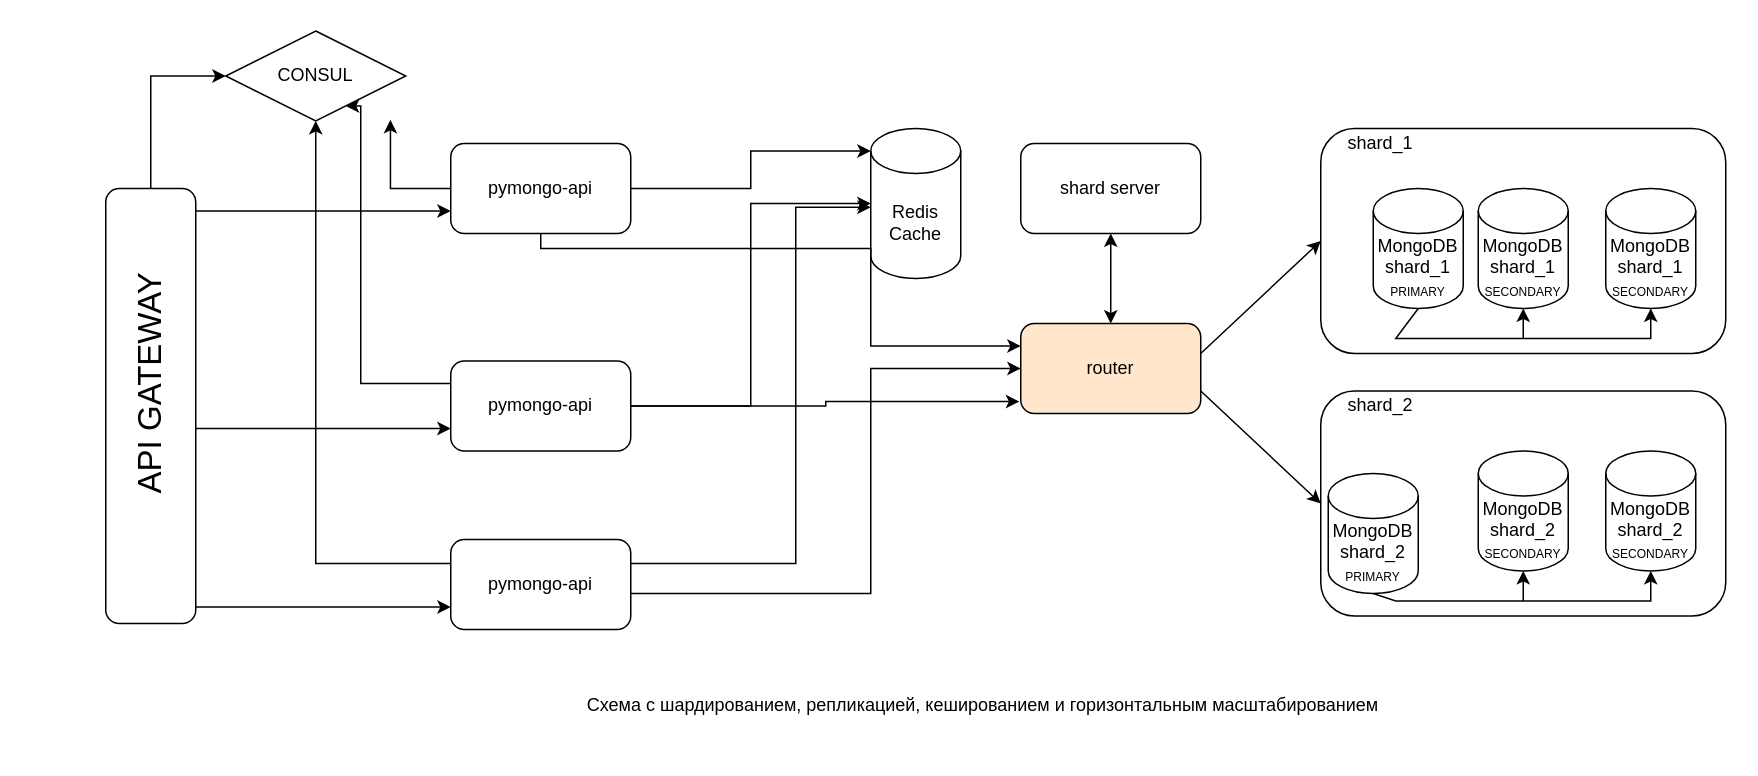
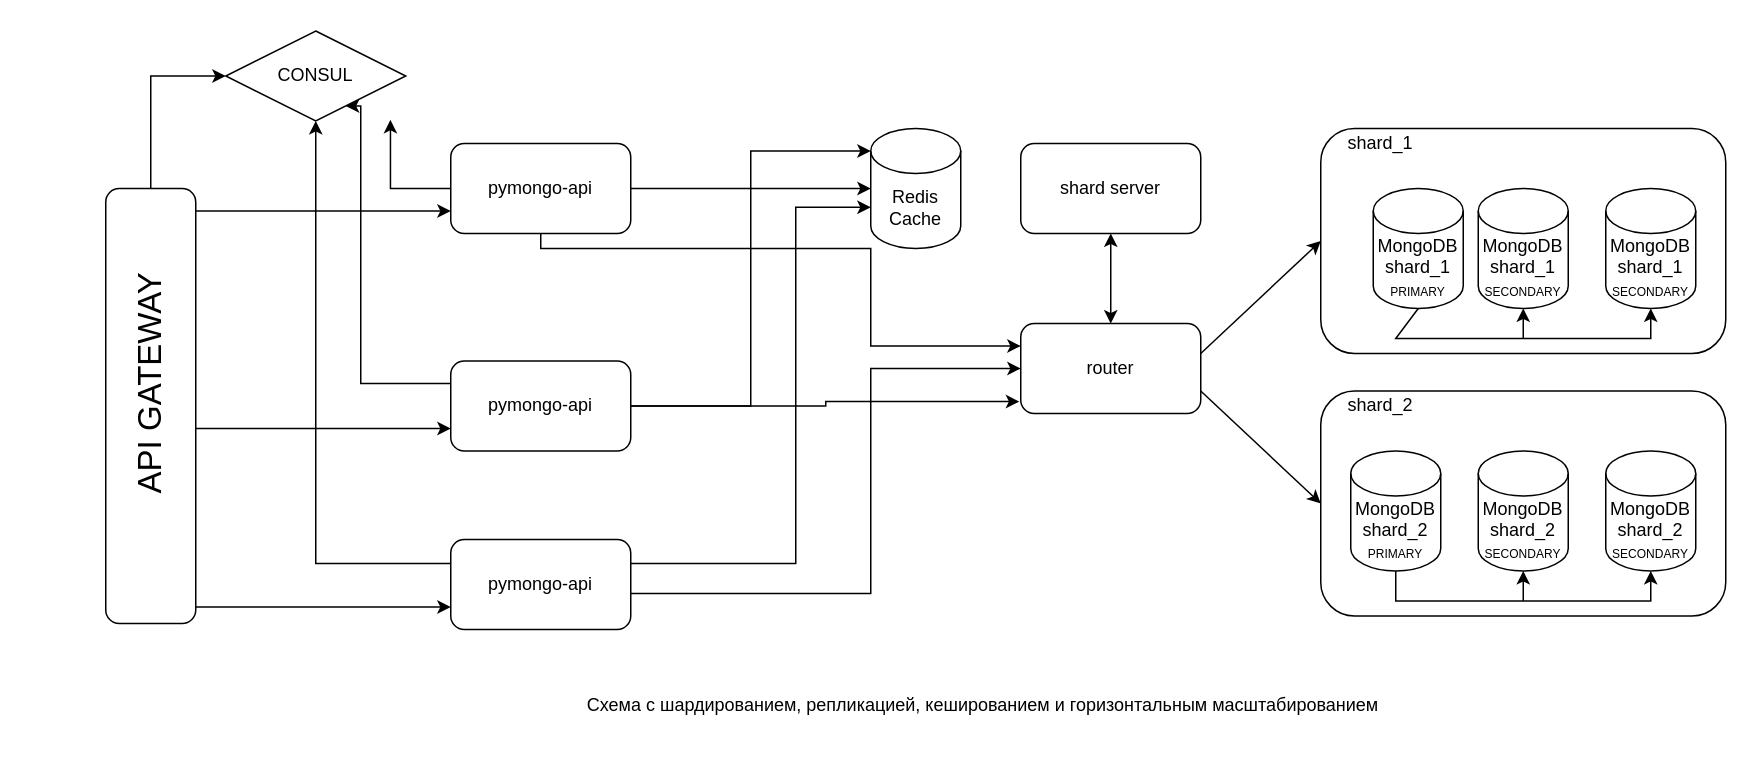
(916, 203) -> (916, 188)
(1111, 368) -> (1111, 368)
(1373, 533) -> (1396, 511)
